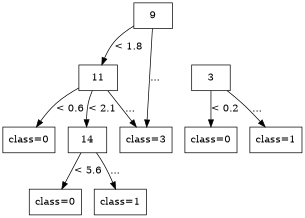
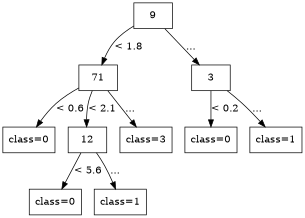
(150, 74) -> (180, 44)
(98, 78) -> (98, 78)
(87, 140) -> (87, 140)
